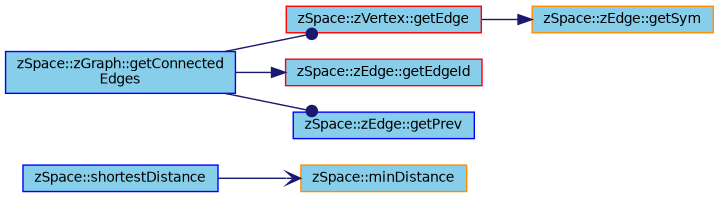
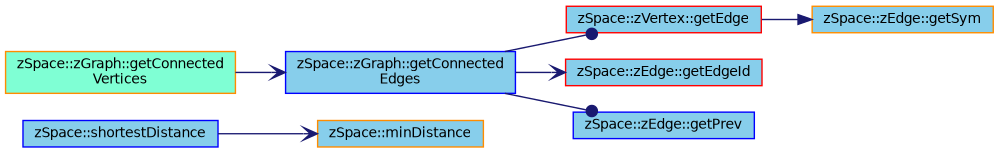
none -> (120, 72)
(254, 72) -> (534, 72)
